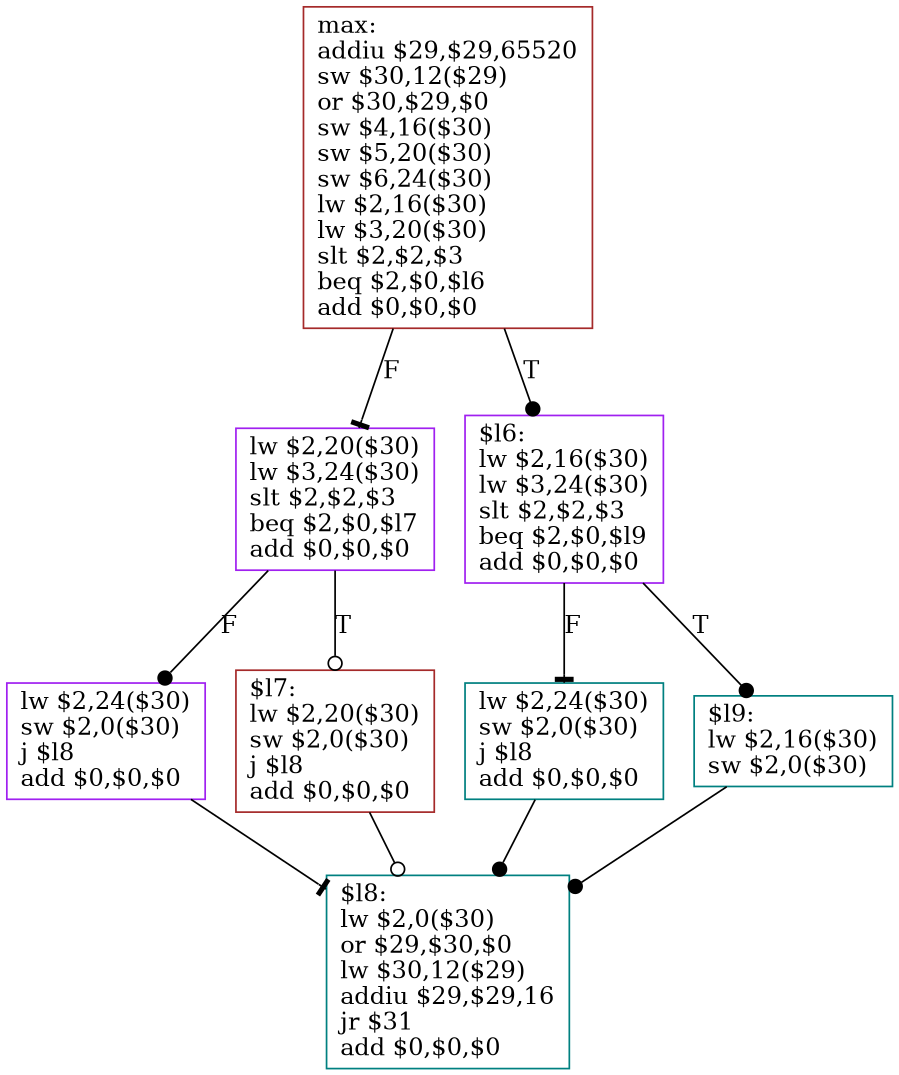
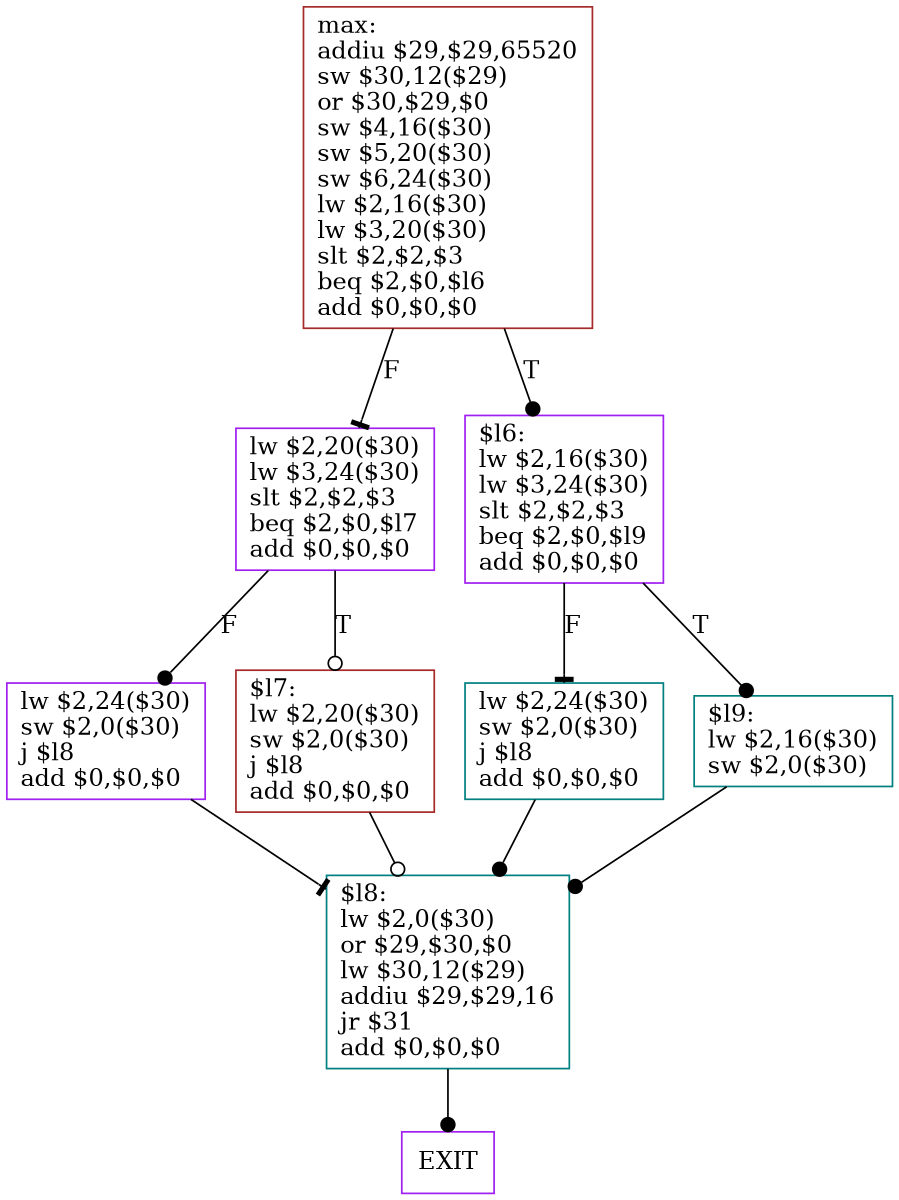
none -> (448, 1163)
